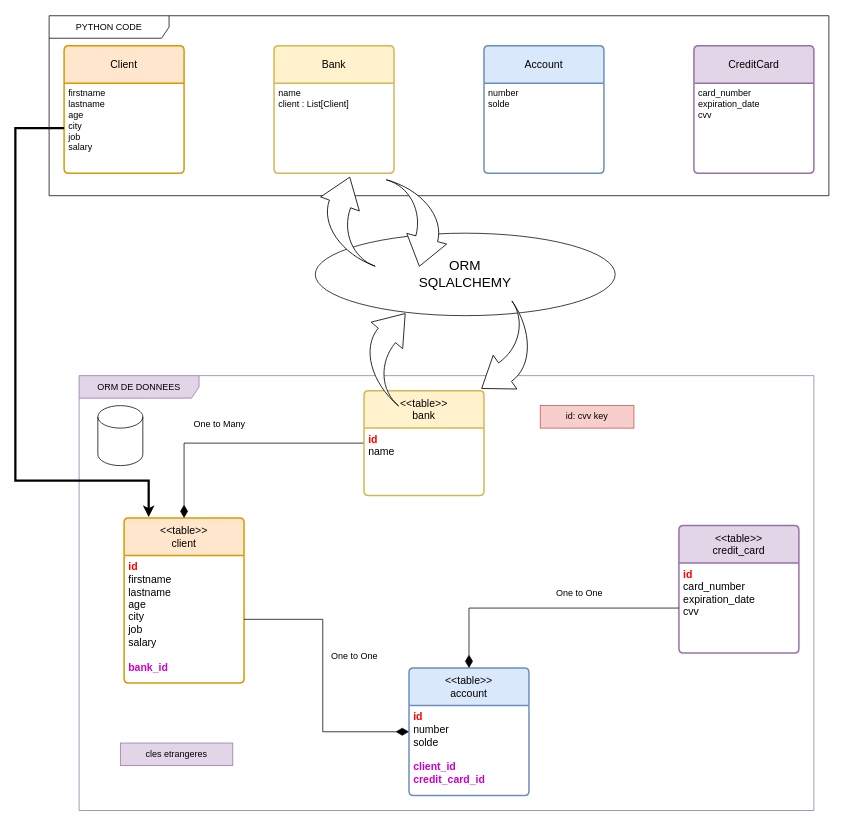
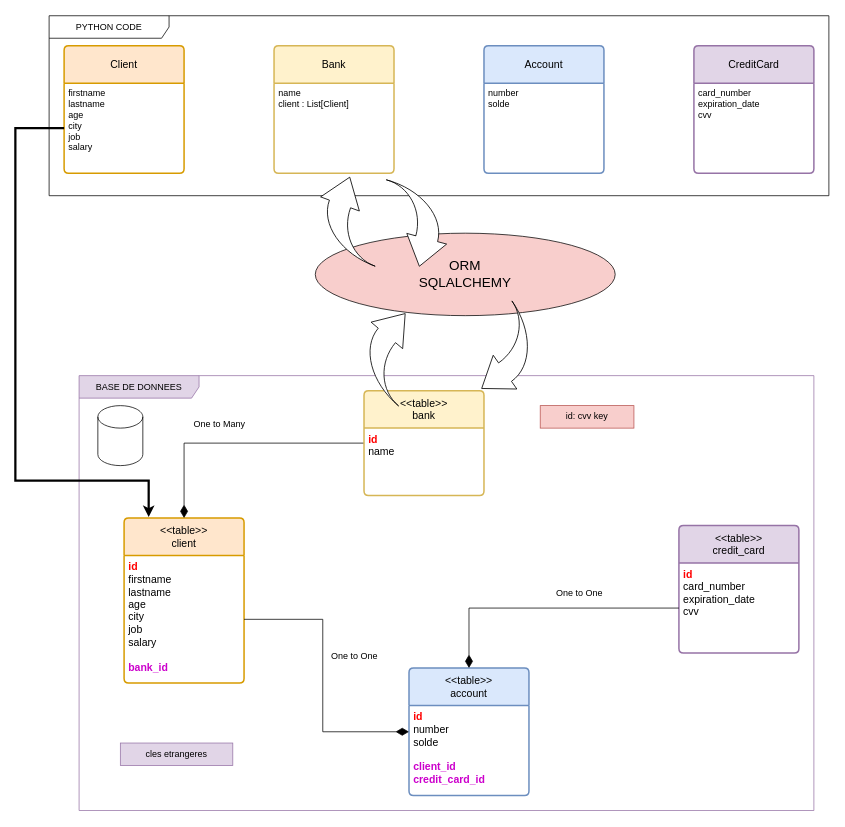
(465, 274) -> (465, 274)
(139, 387) -> (139, 387)
